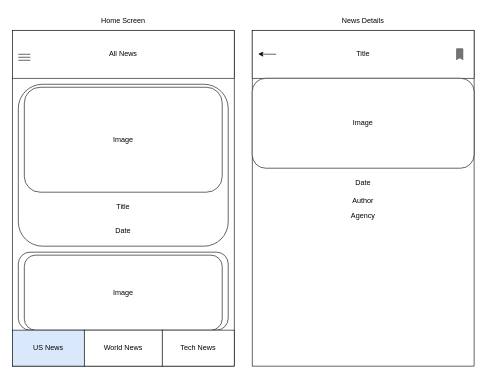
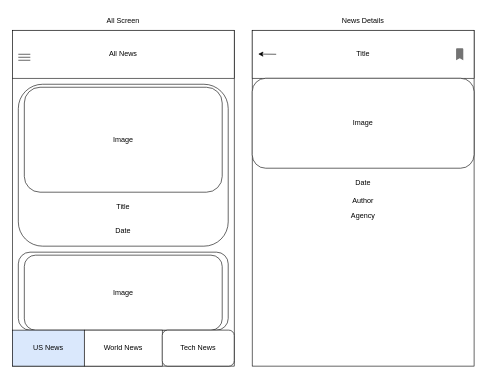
(123, 21) -> (123, 21)
(198, 348) -> (198, 348)
